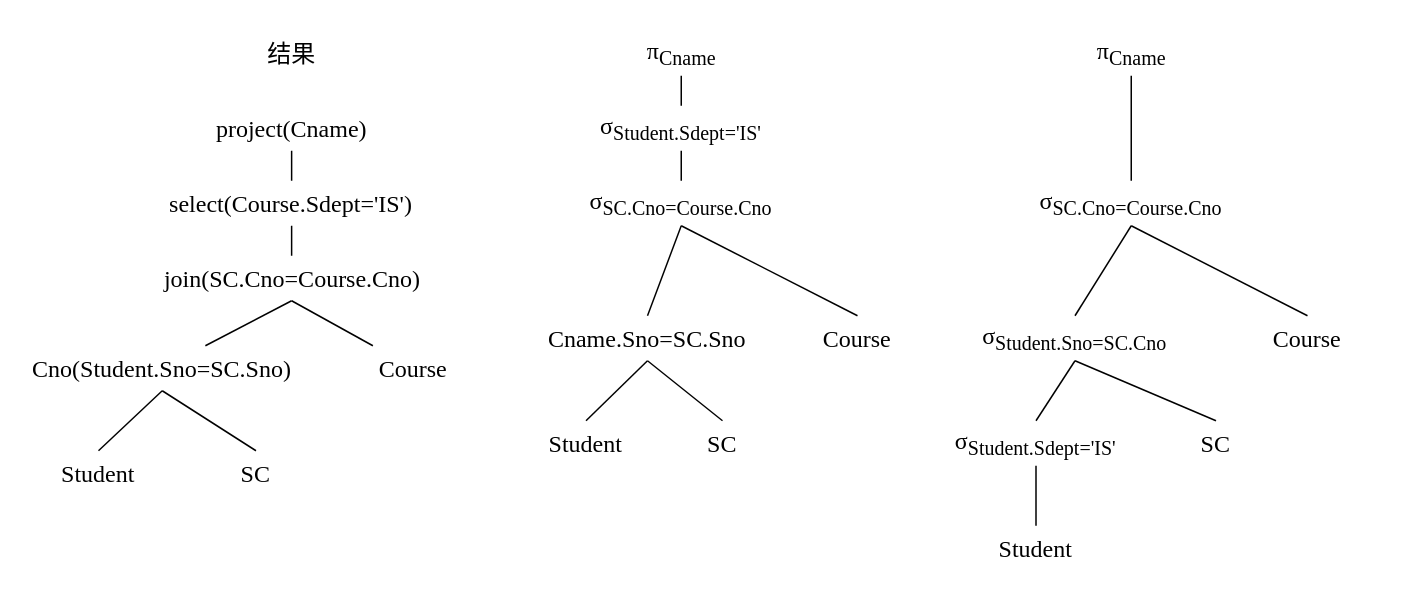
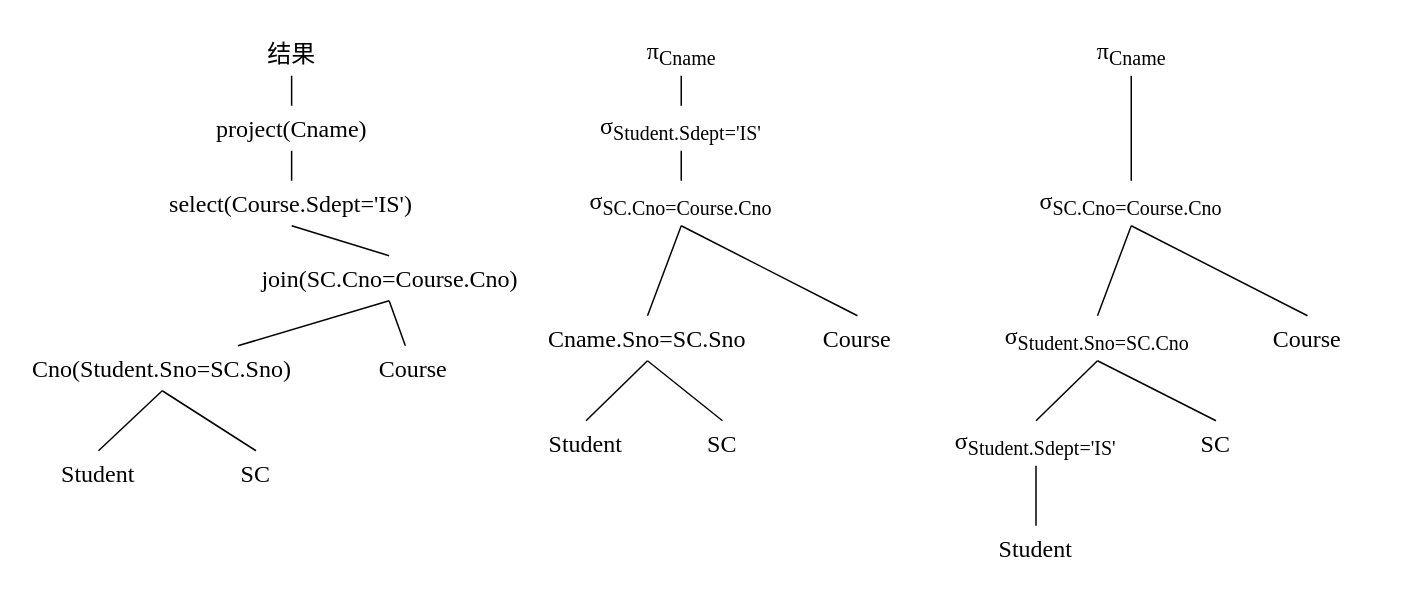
none -> (291, 91)
(291, 278) -> (389, 278)
(1075, 338) -> (1097, 338)
